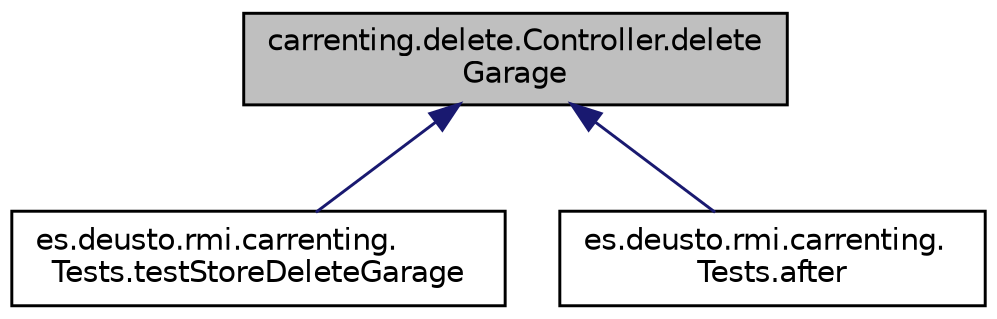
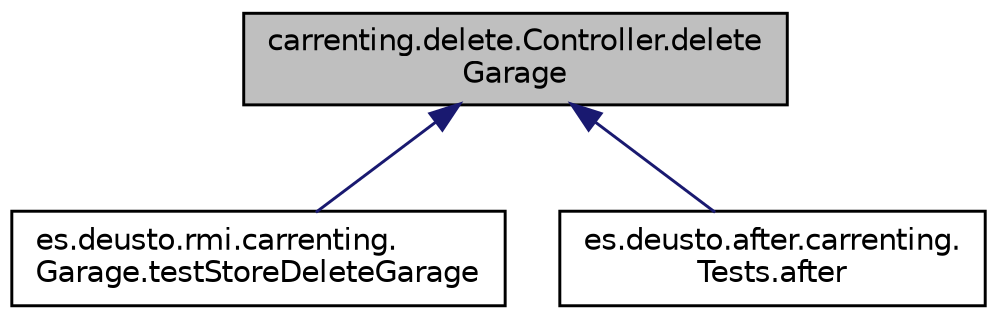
(258, 258) -> (258, 258)
(773, 258) -> (773, 258)
